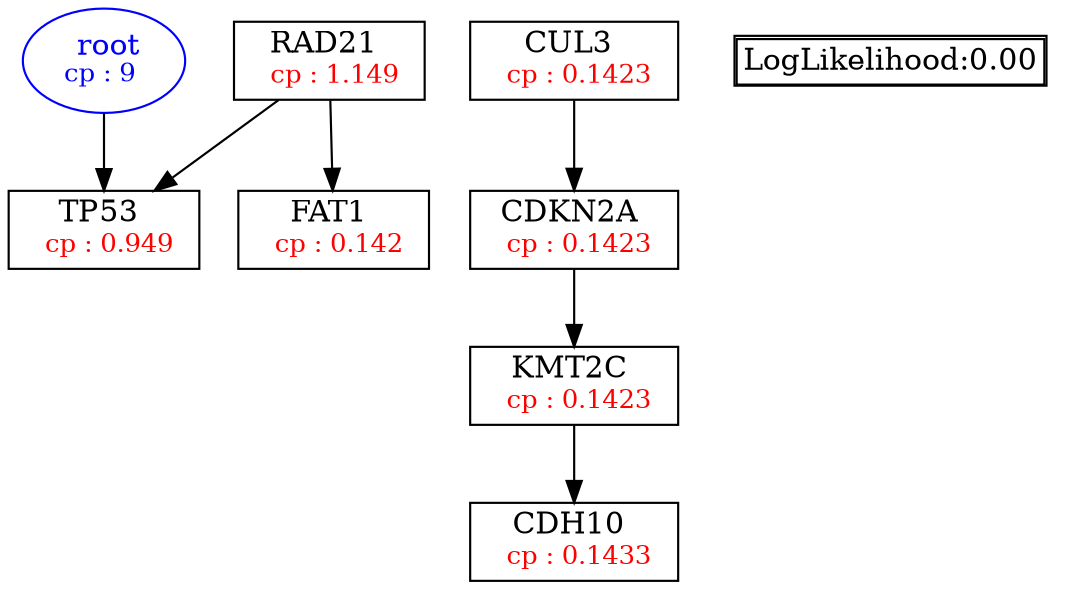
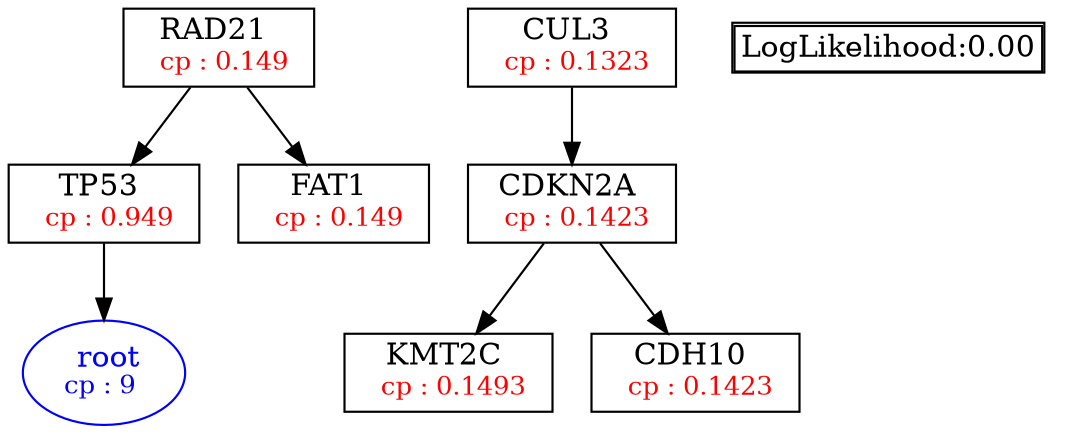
(335, 75) -> (224, 62)
(580, 75) -> (577, 62)
(104, 141) -> (104, 271)
(339, 244) -> (339, 218)
(580, 400) -> (454, 387)
(574, 453) -> (627, 280)
(580, 556) -> (701, 387)
